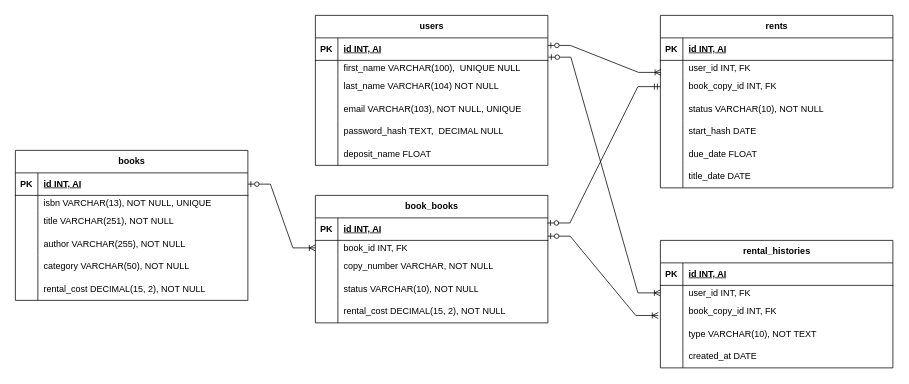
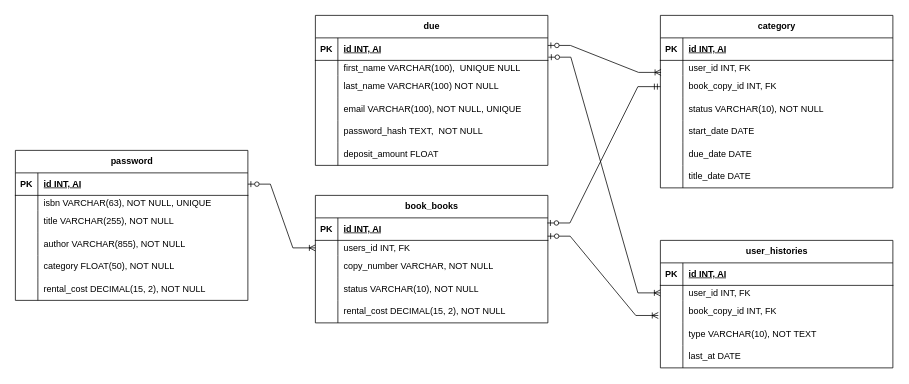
(432, 27) -> (432, 27)
(777, 27) -> (777, 27)
(418, 87) -> (418, 87)
(425, 109) -> (425, 109)
(424, 132) -> (413, 132)
(726, 132) -> (726, 132)
(387, 154) -> (392, 154)
(723, 154) -> (720, 154)
(132, 162) -> (132, 162)
(121, 203) -> (121, 203)
(107, 222) -> (107, 222)
(112, 244) -> (112, 244)
(377, 248) -> (380, 248)
(777, 252) -> (777, 252)
(115, 267) -> (110, 267)
(726, 357) -> (717, 357)
